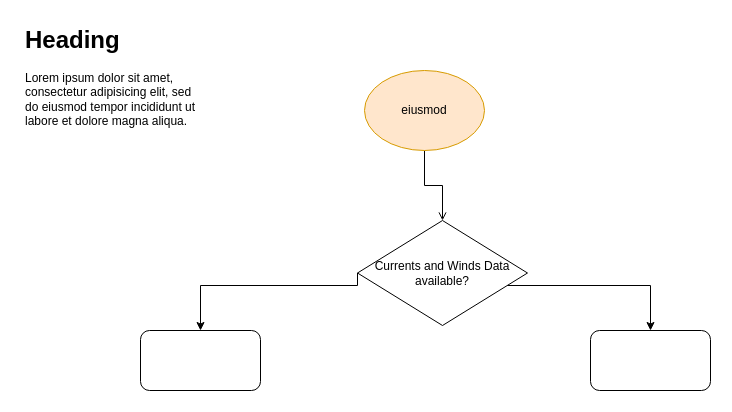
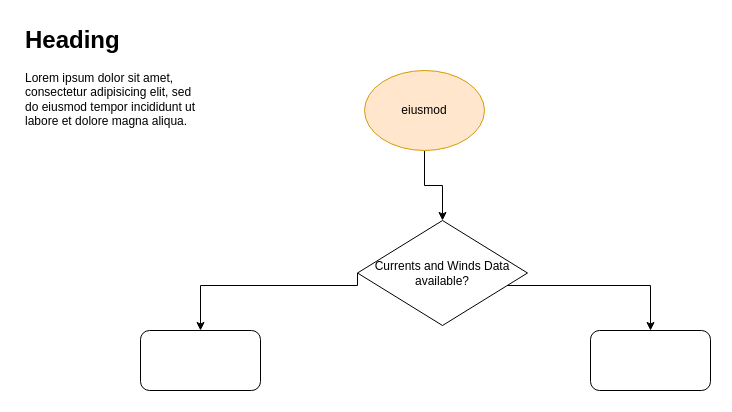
(443, 214) -> (443, 212)
